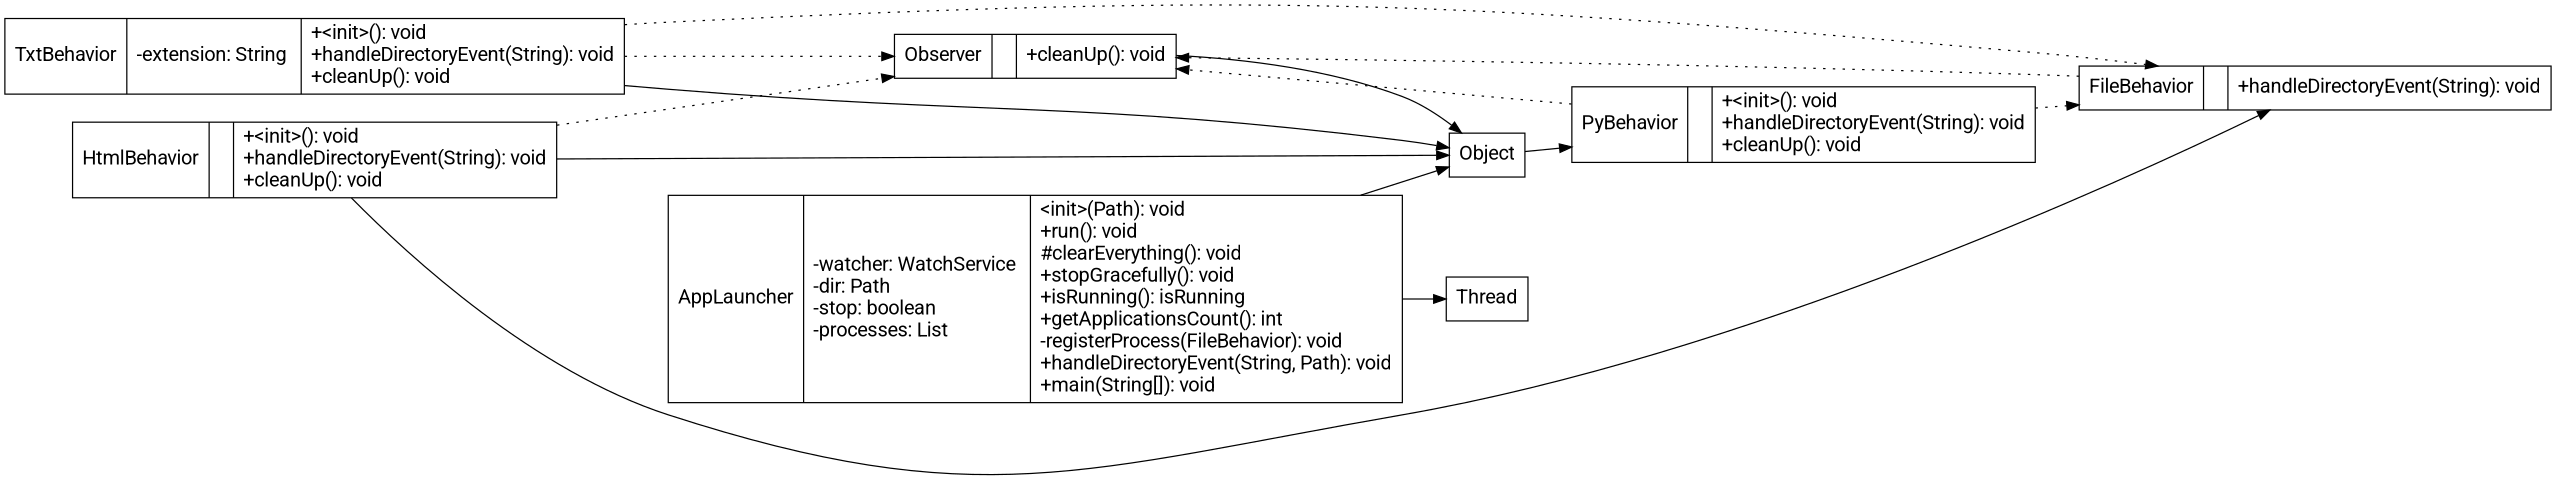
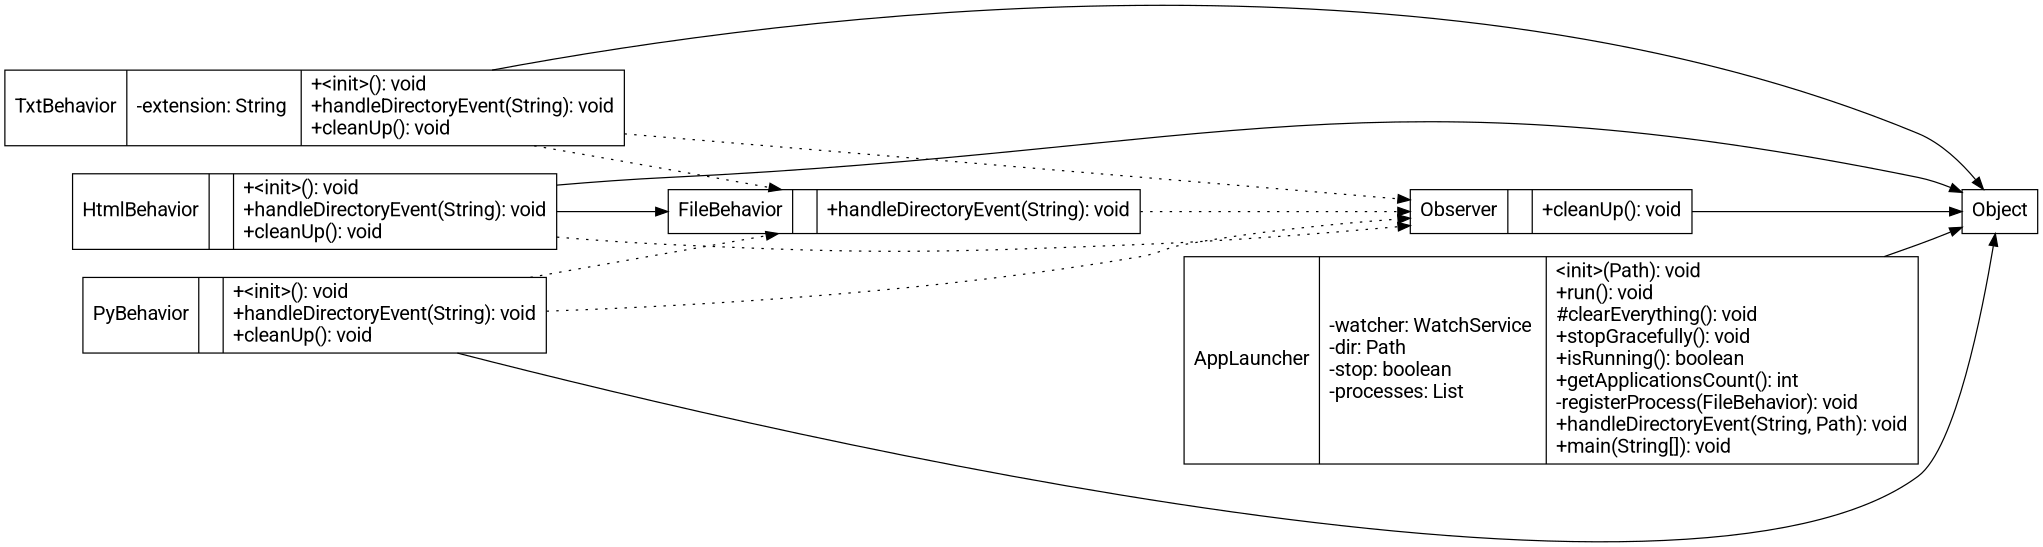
(1542, 150) -> (1307, 520)
(1143, 298) -> (1651, 359)
(1487, 299) -> none
